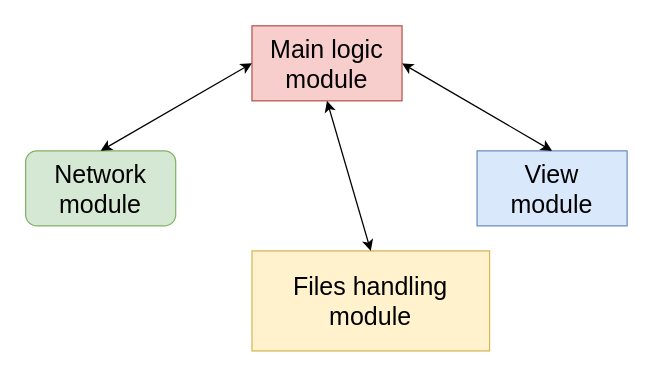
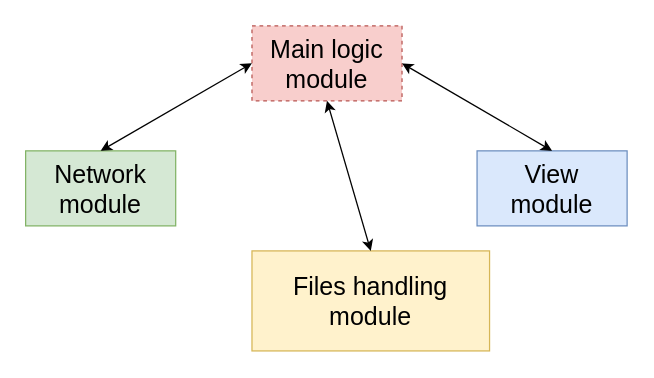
(327, 63) -> (327, 63)
(101, 188) -> (101, 188)
